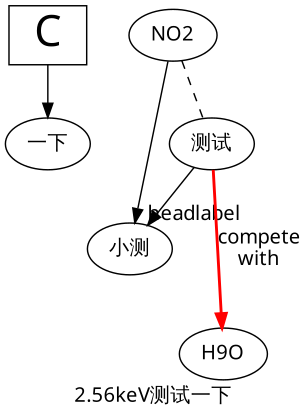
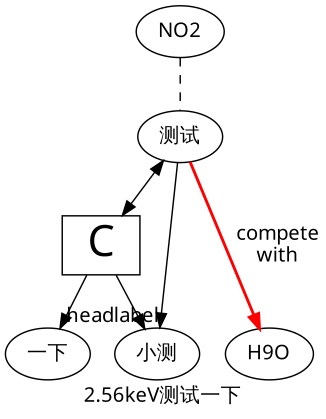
(153, 135) -> (127, 296)
none -> (143, 188)
